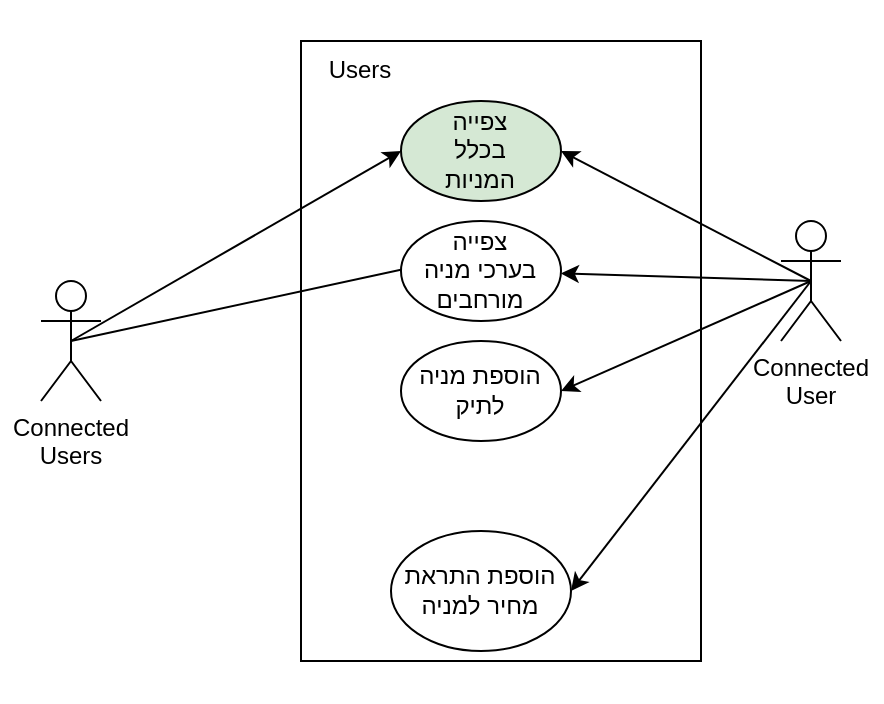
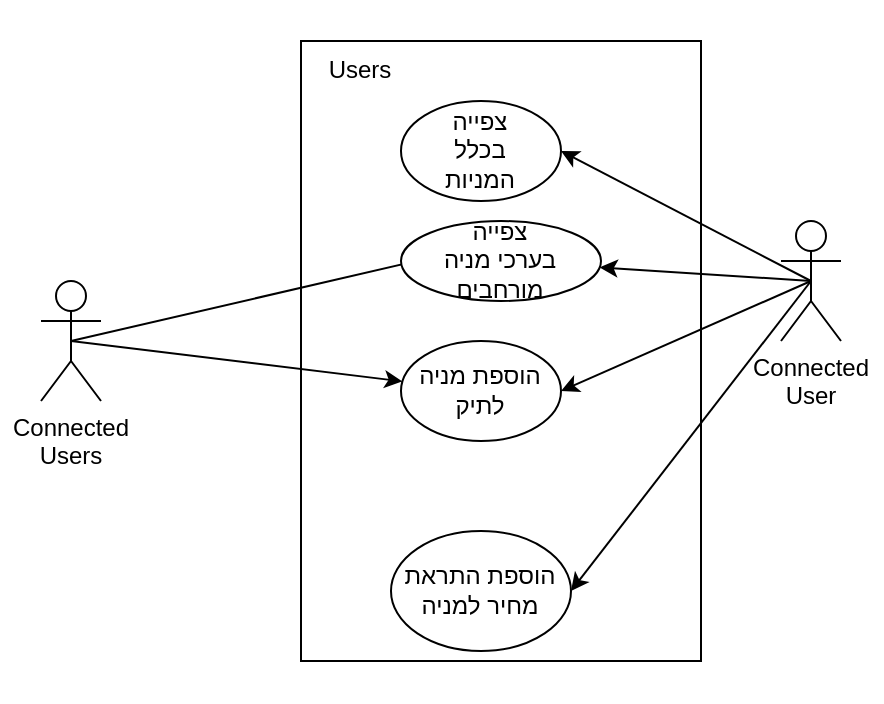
(481, 151) -> (481, 151)
(246, 240) -> (235, 361)
(481, 271) -> (501, 261)
